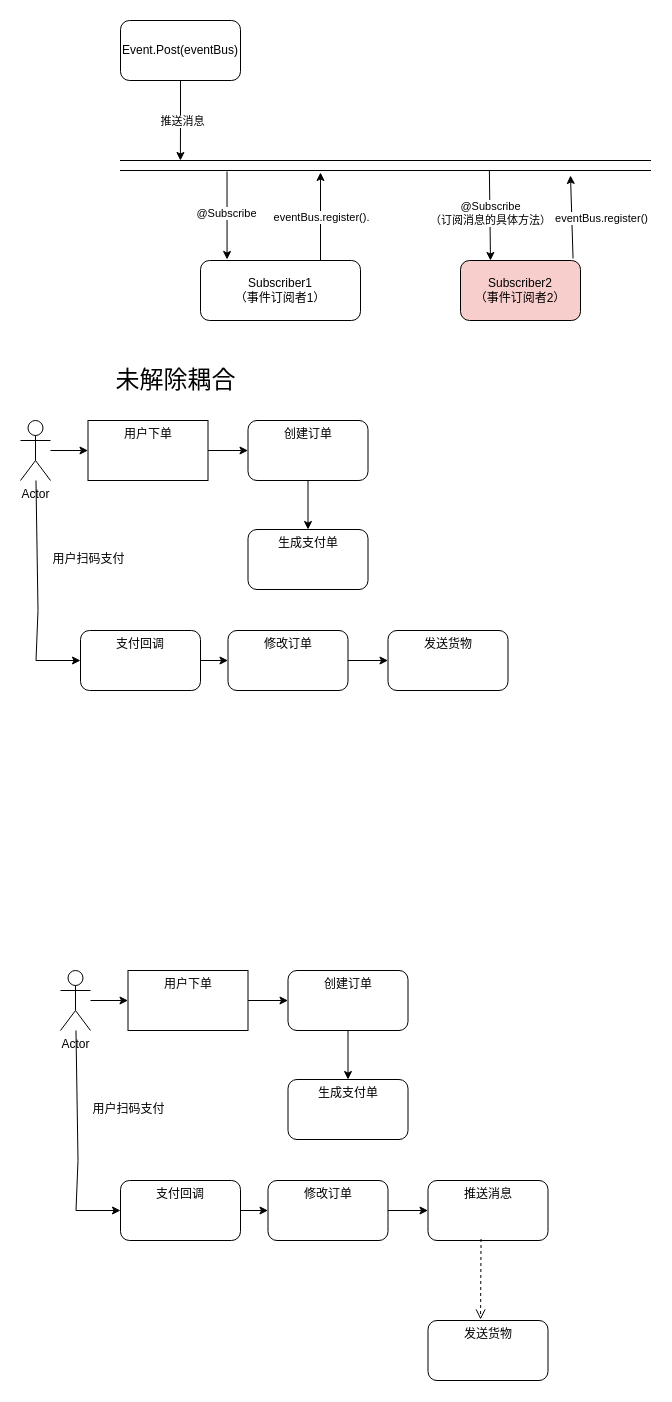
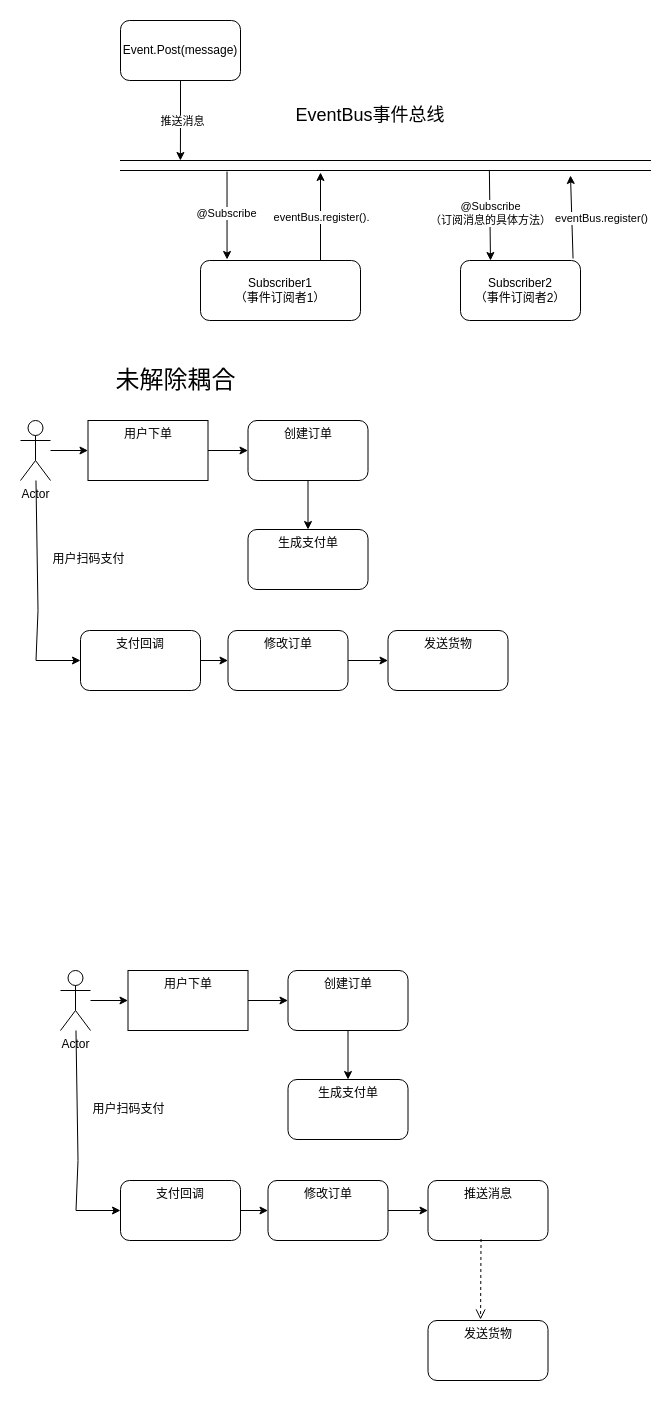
(181, 51) -> (181, 51)
none -> (371, 116)
(521, 291) -> (521, 291)
